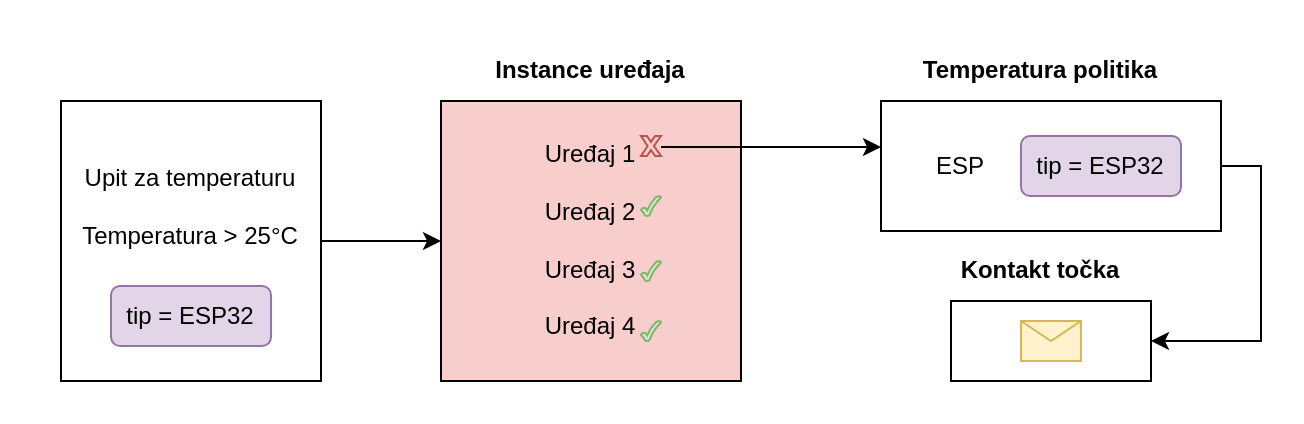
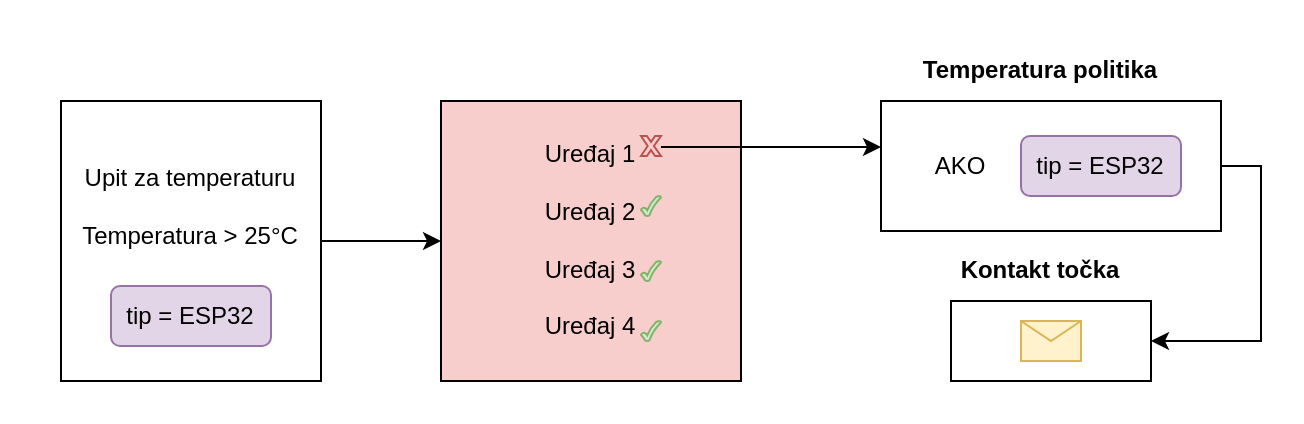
(591, 71) -> none
(961, 167) -> (961, 167)
